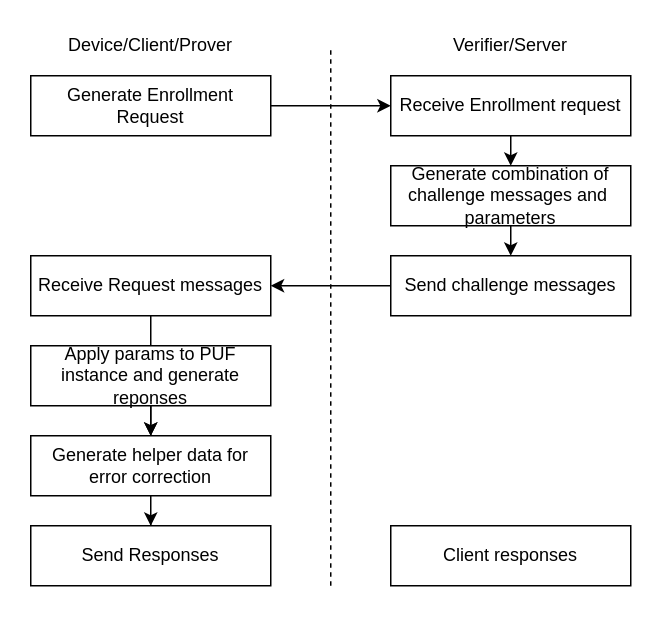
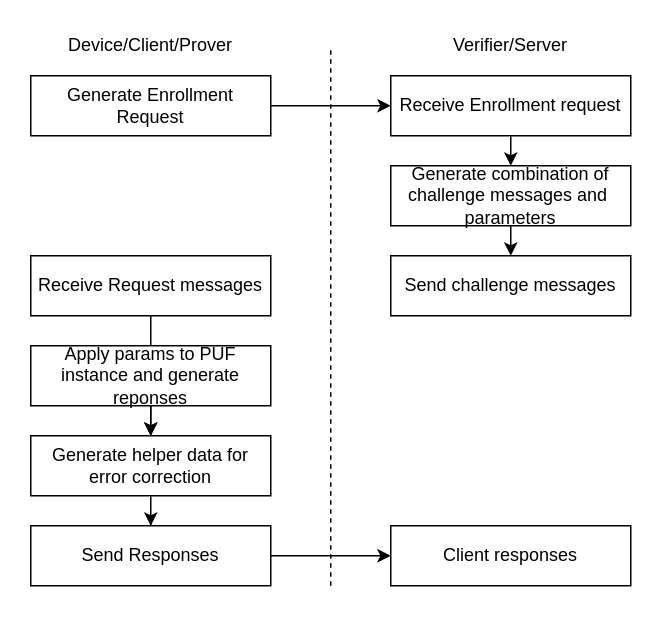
(336, 286) -> none
none -> (326, 556)
